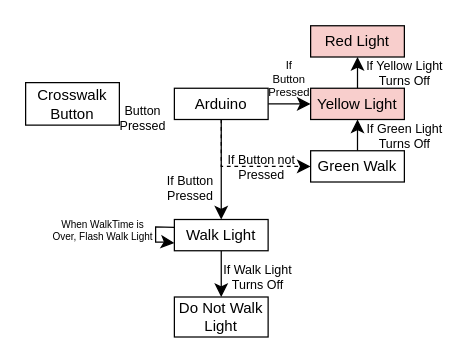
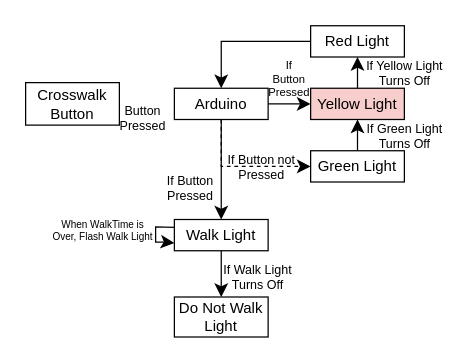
none -> (247, 41)
(358, 41) -> (358, 41)
(358, 167) -> (358, 167)
